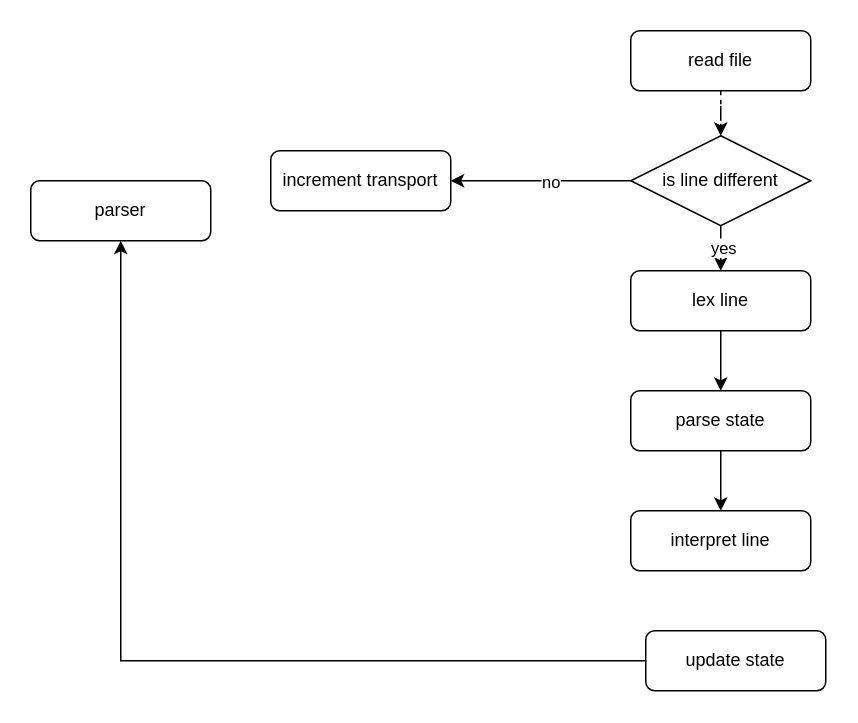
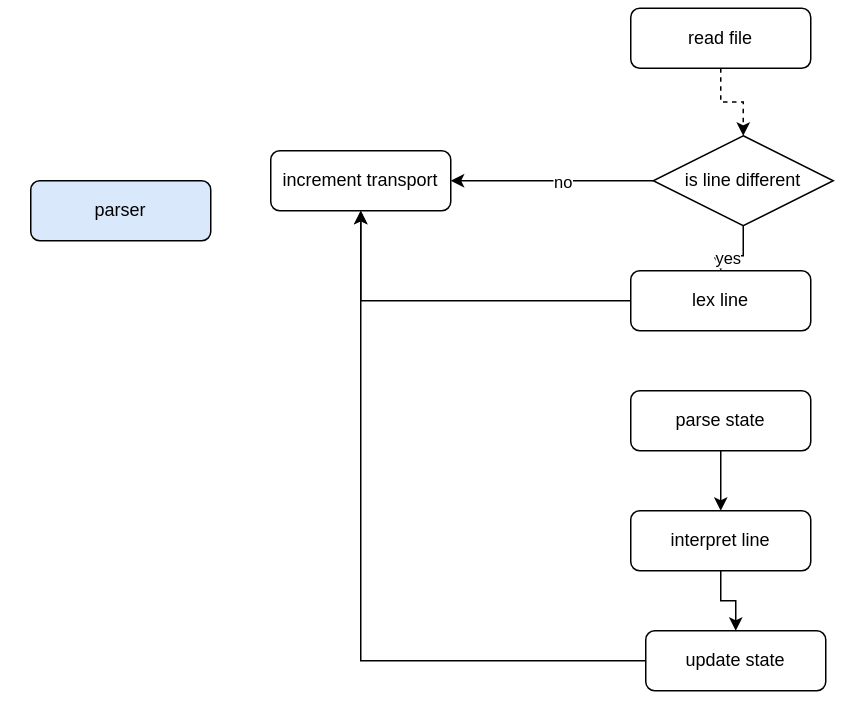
(721, 61) -> (721, 38)
(721, 181) -> (743, 181)
(121, 211) -> (121, 211)
(721, 356) -> (497, 301)
(121, 577) -> (361, 483)
none -> (723, 601)
